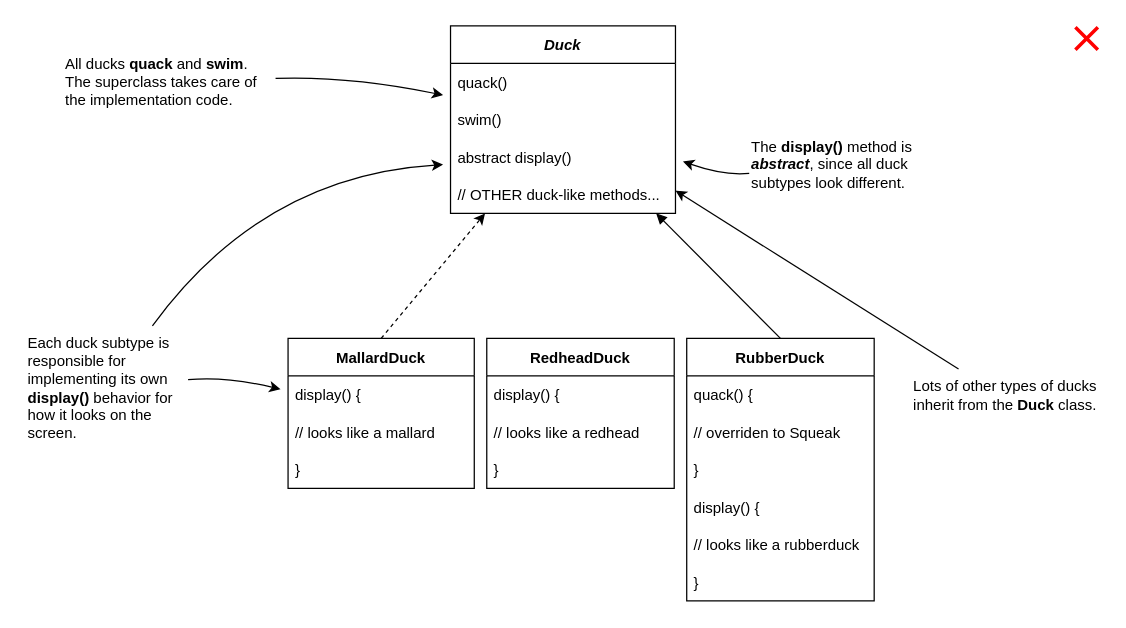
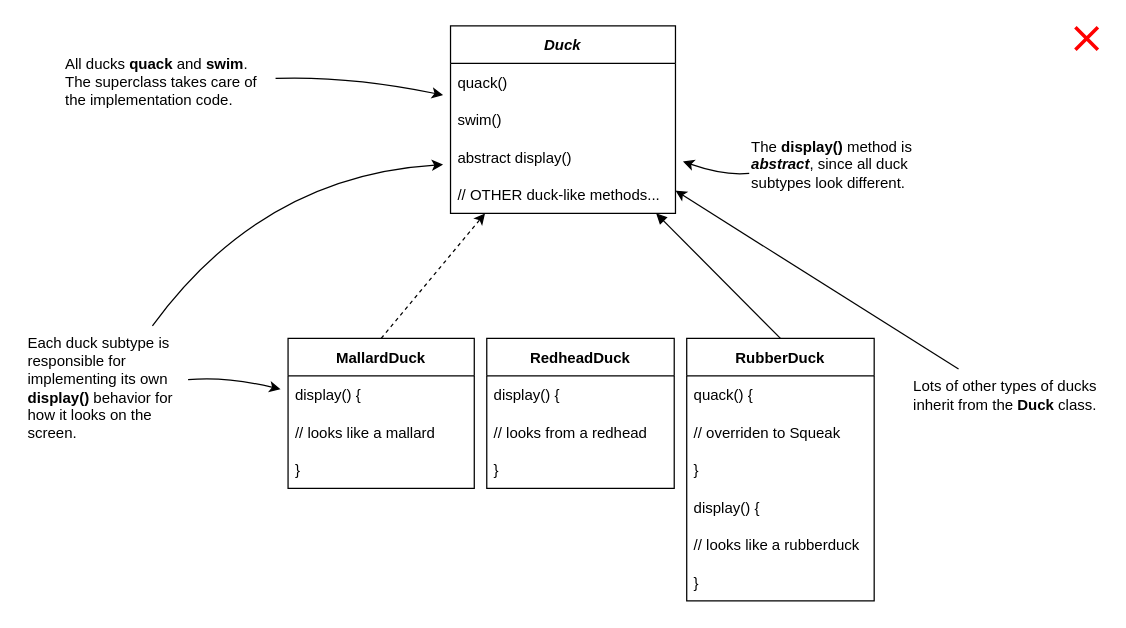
(577, 433) -> (581, 433)
